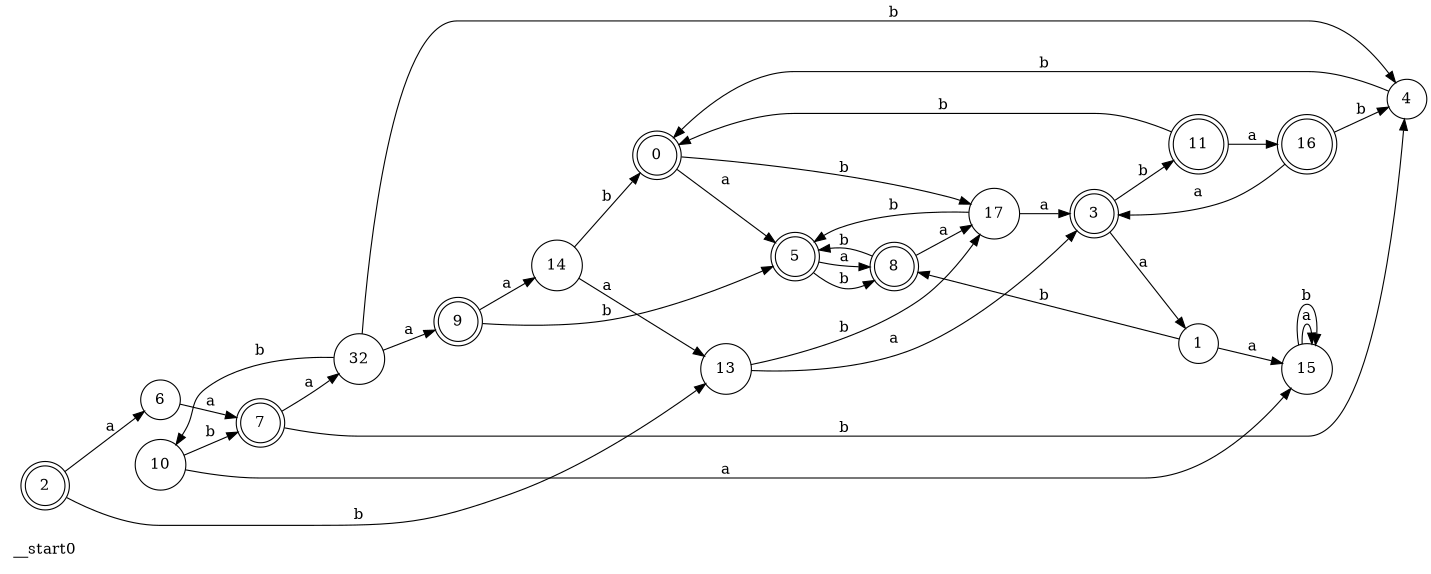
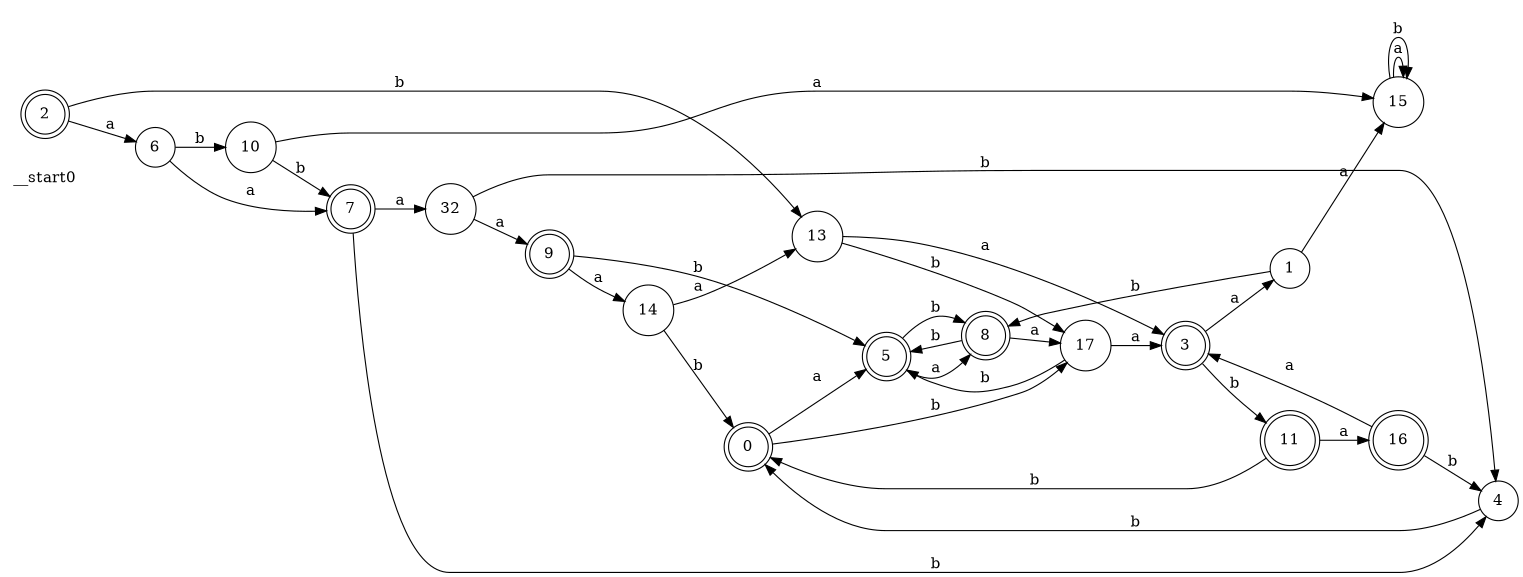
(241, 370) -> (195, 147)
